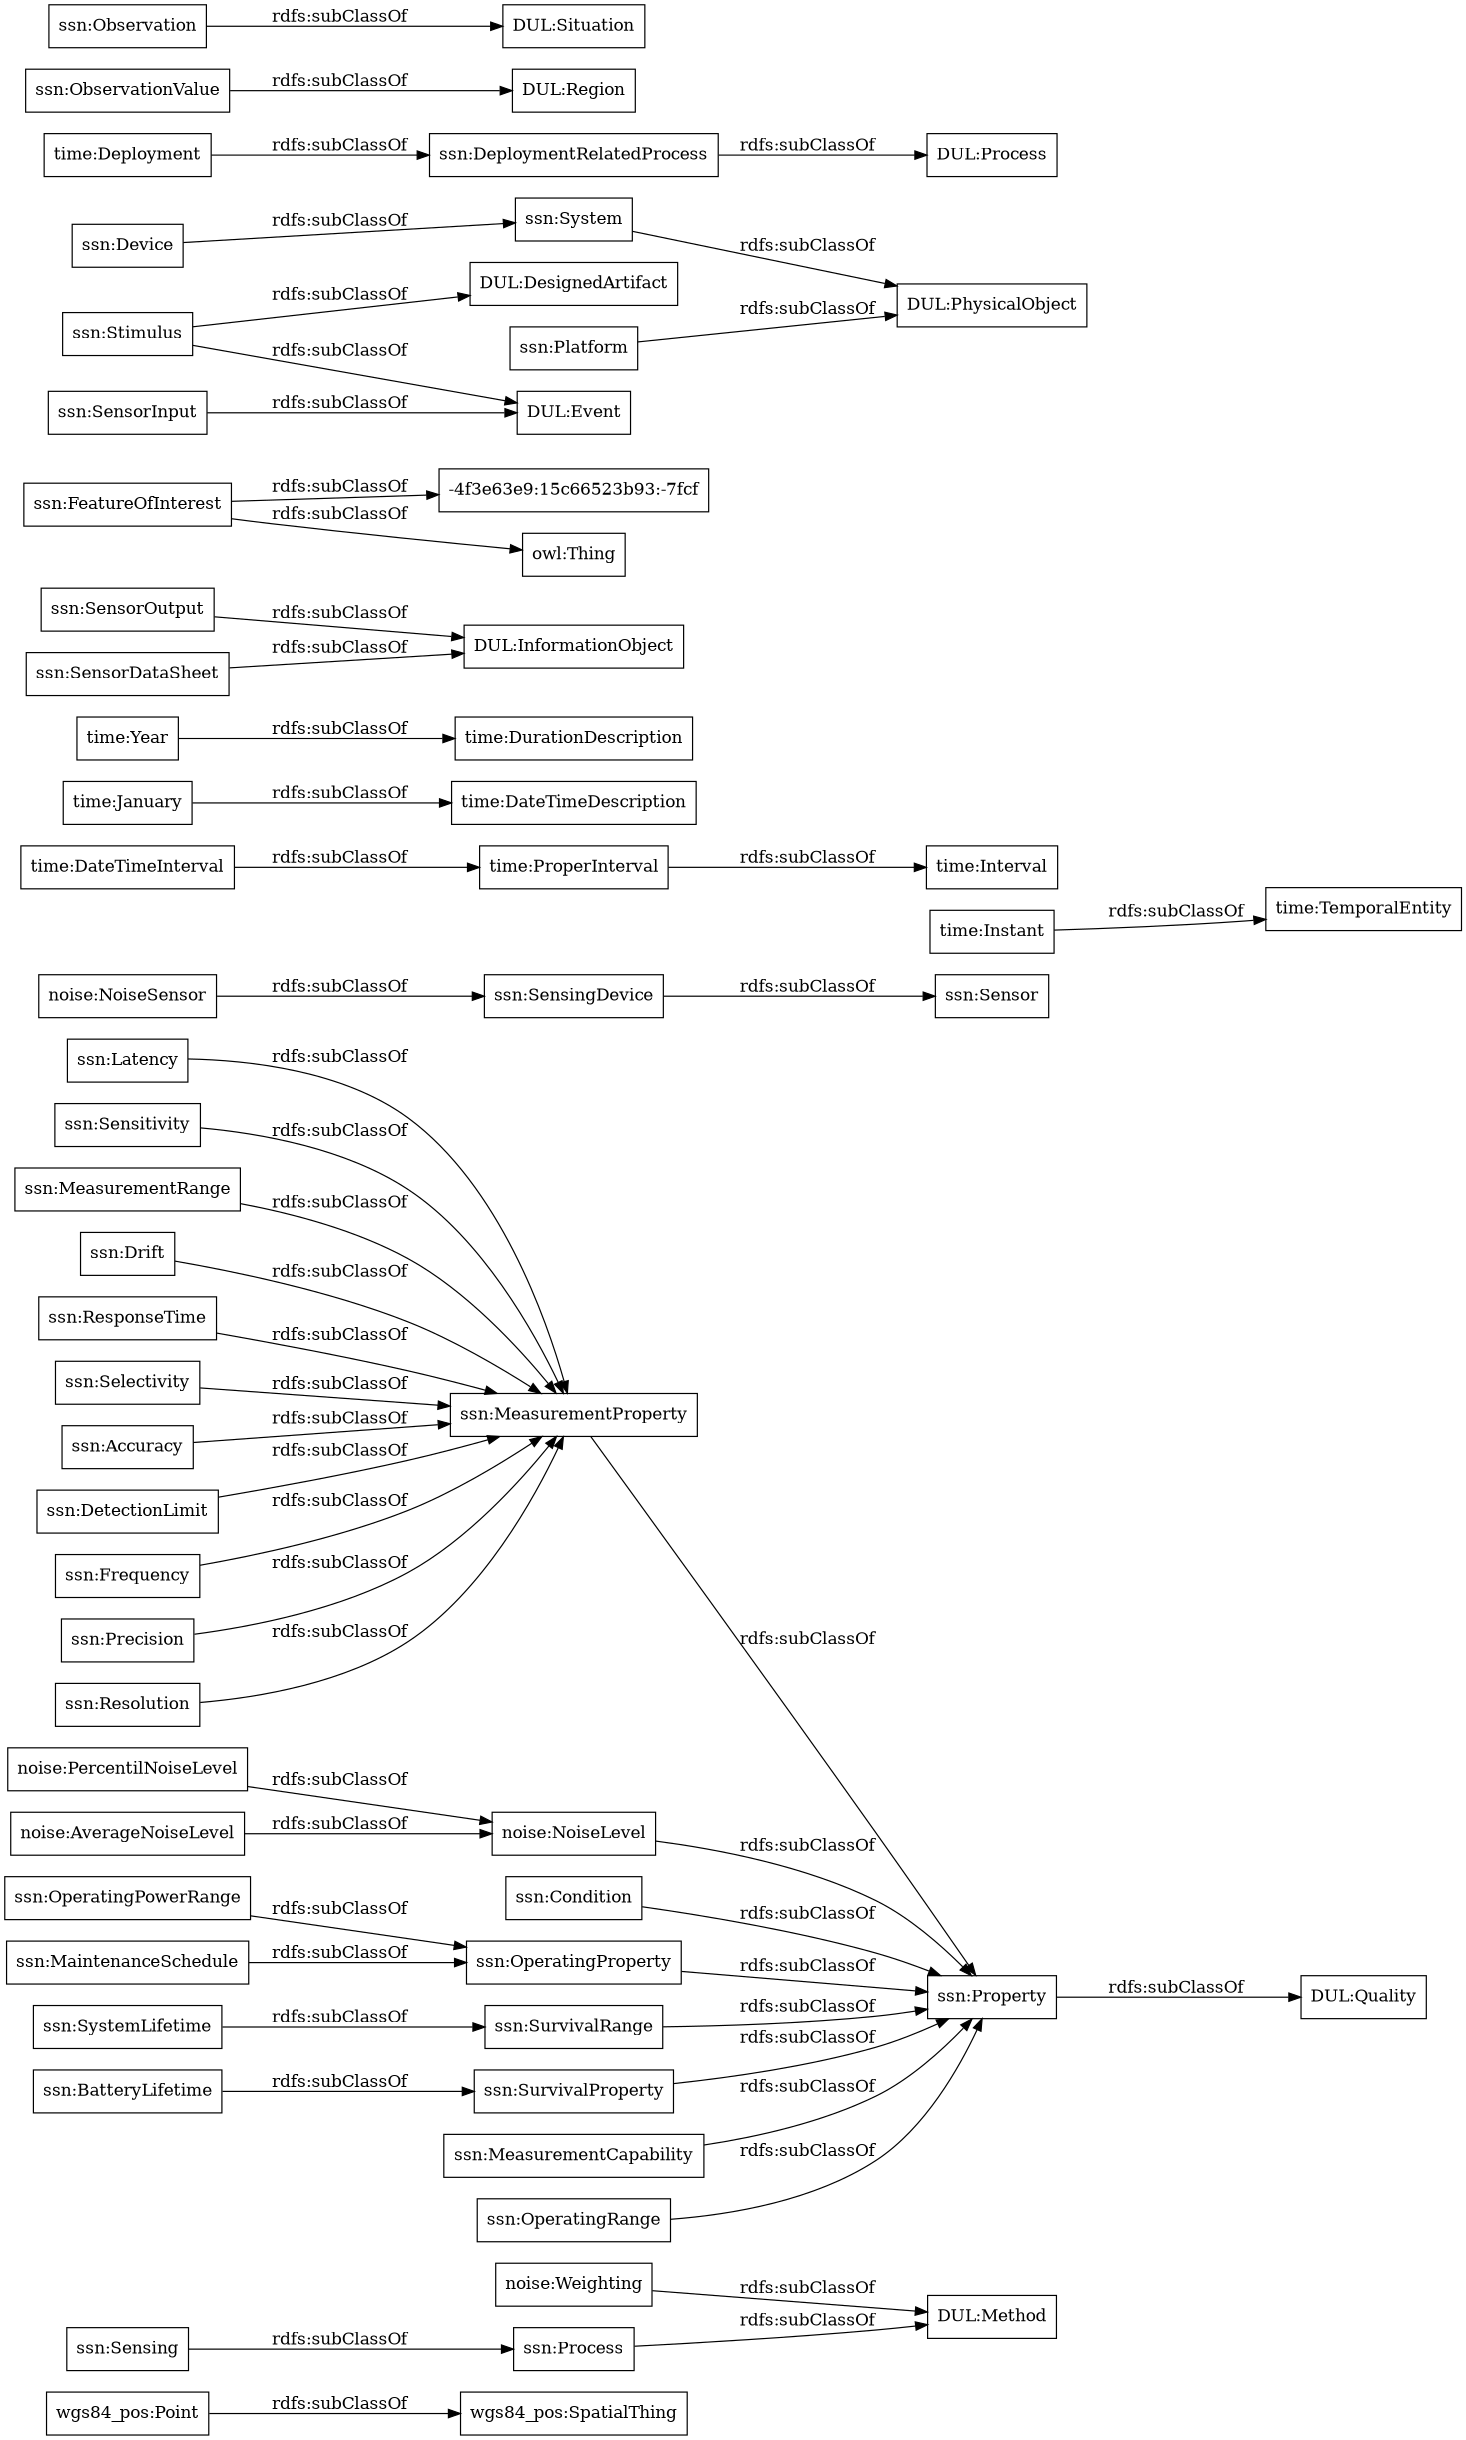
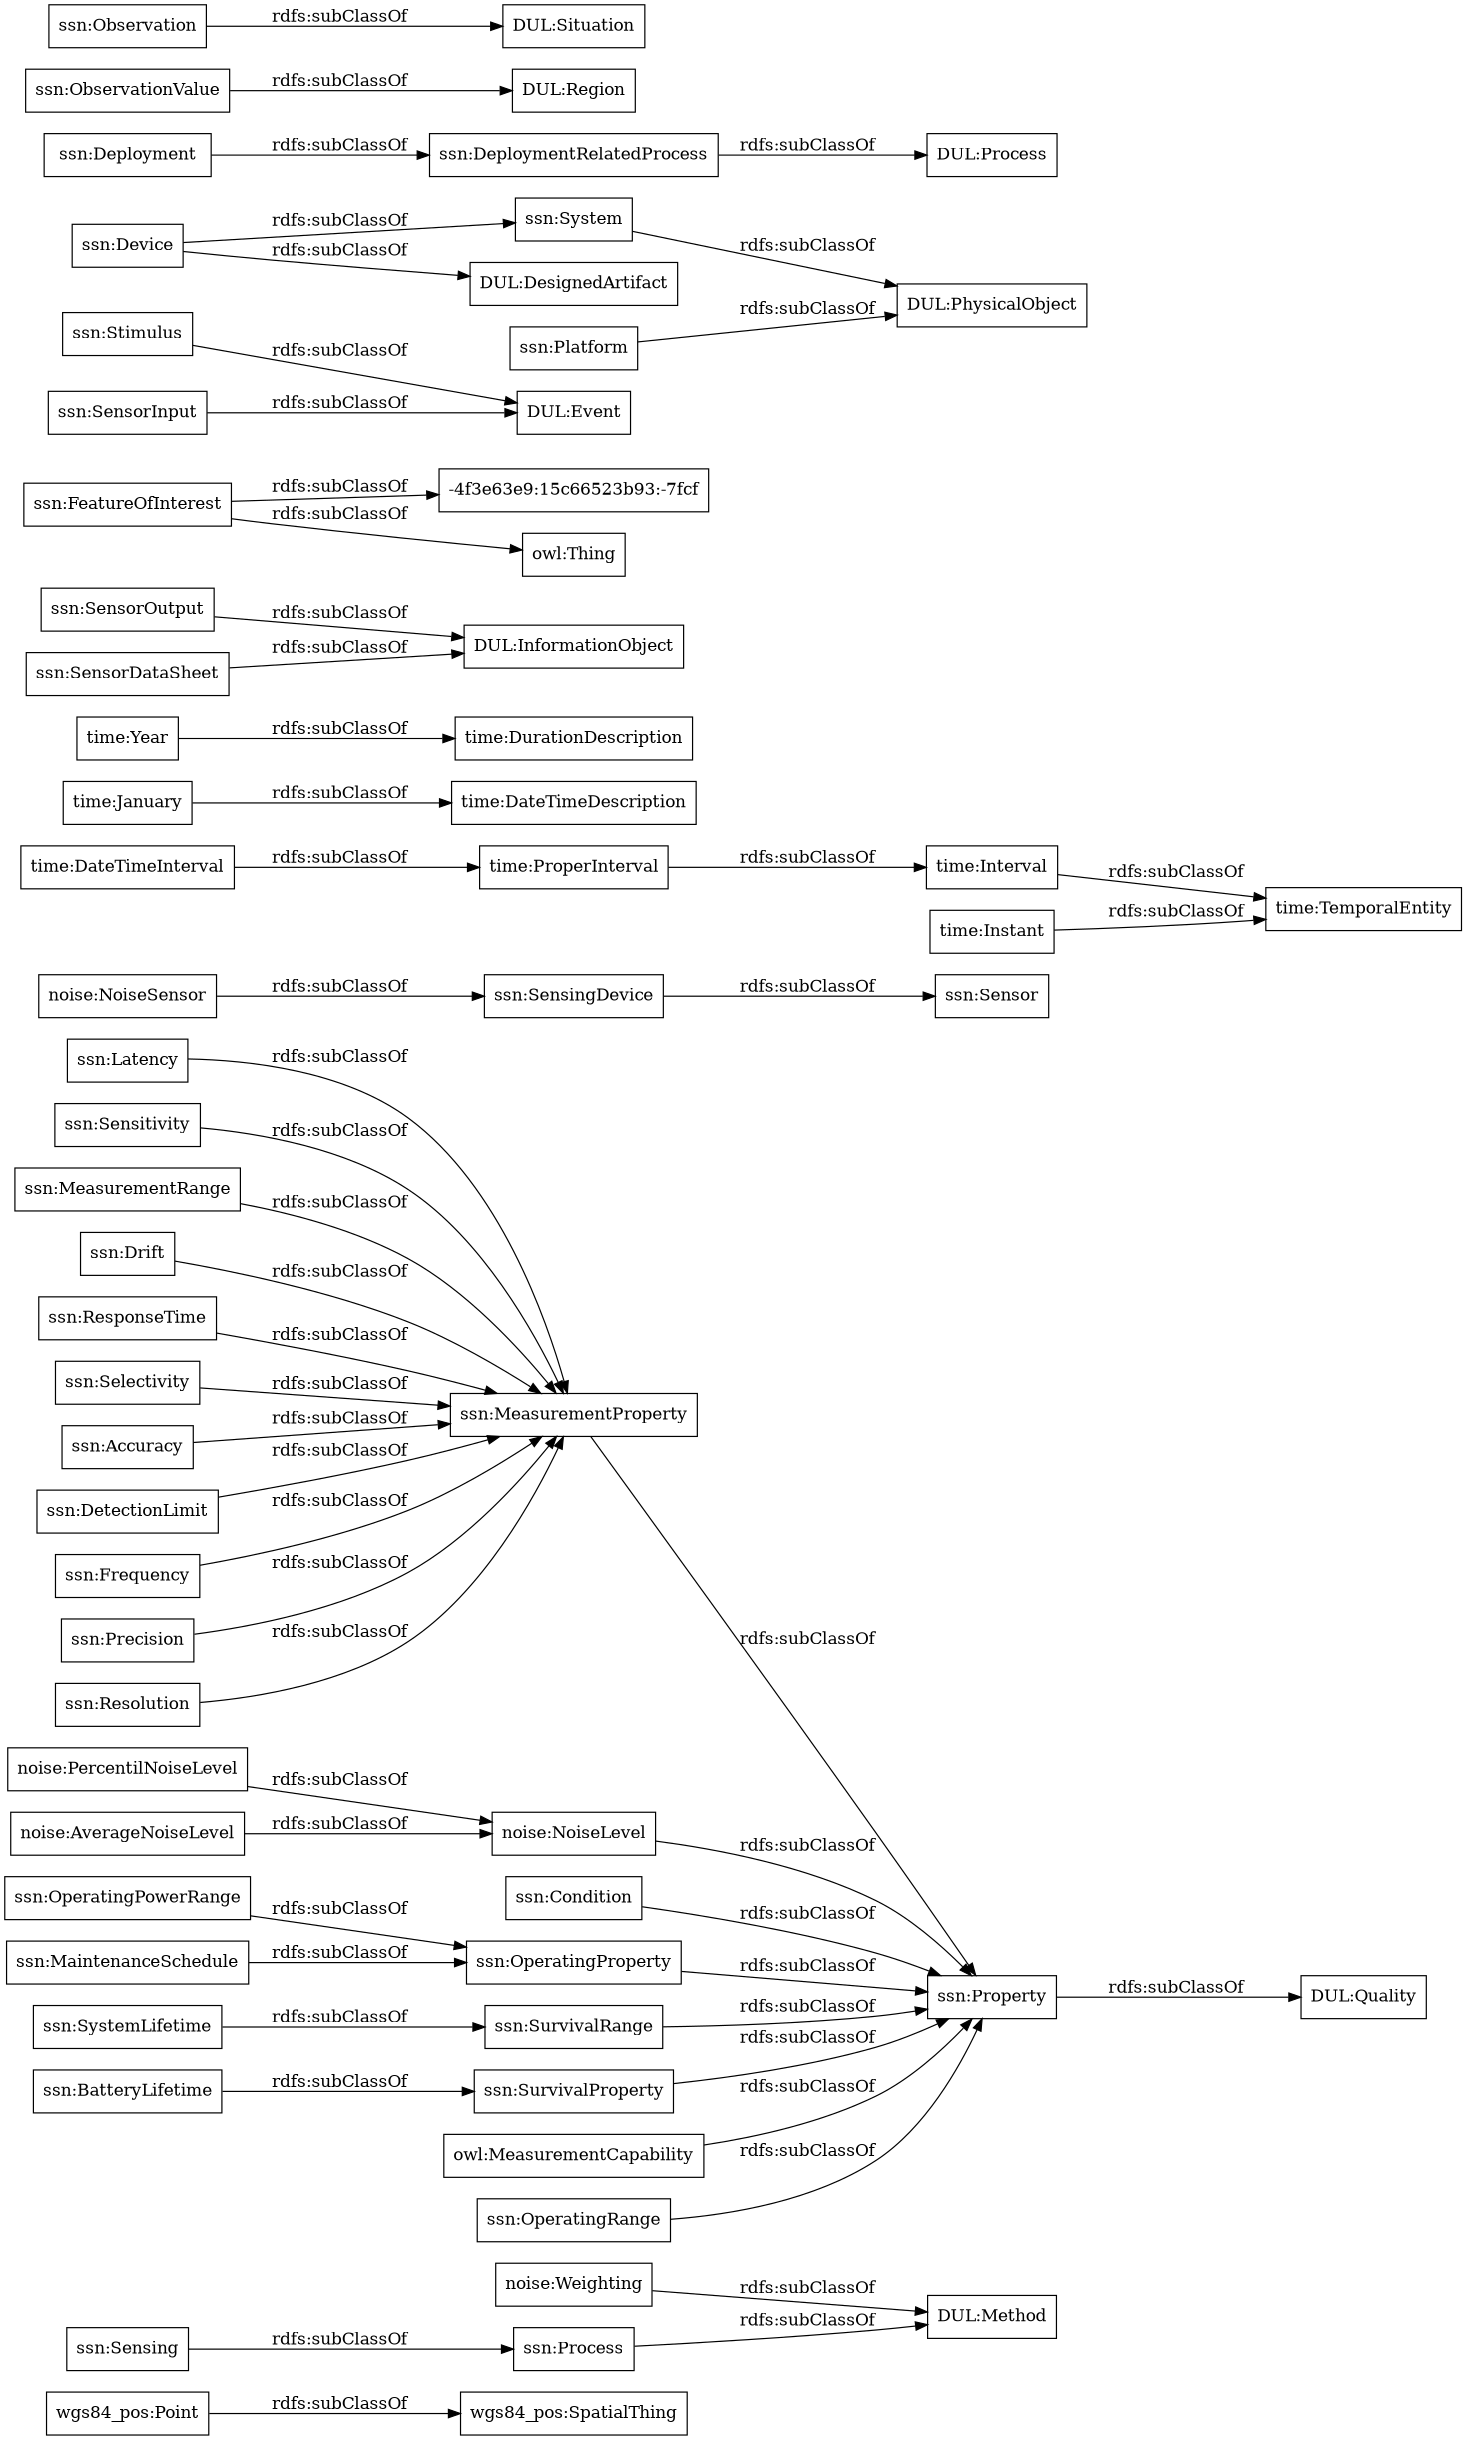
(128, 155) -> (128, 155)
(325, 312) -> (320, 264)
none -> (1156, 886)
(574, 2156) -> (574, 2156)
